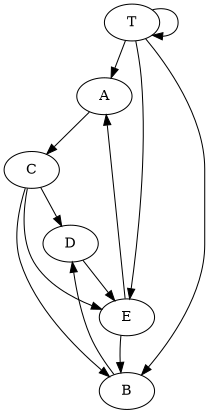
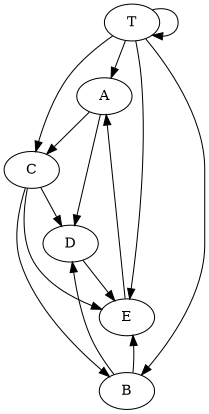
none -> (65, 81)
none -> (89, 165)
(120, 349) -> (134, 359)
